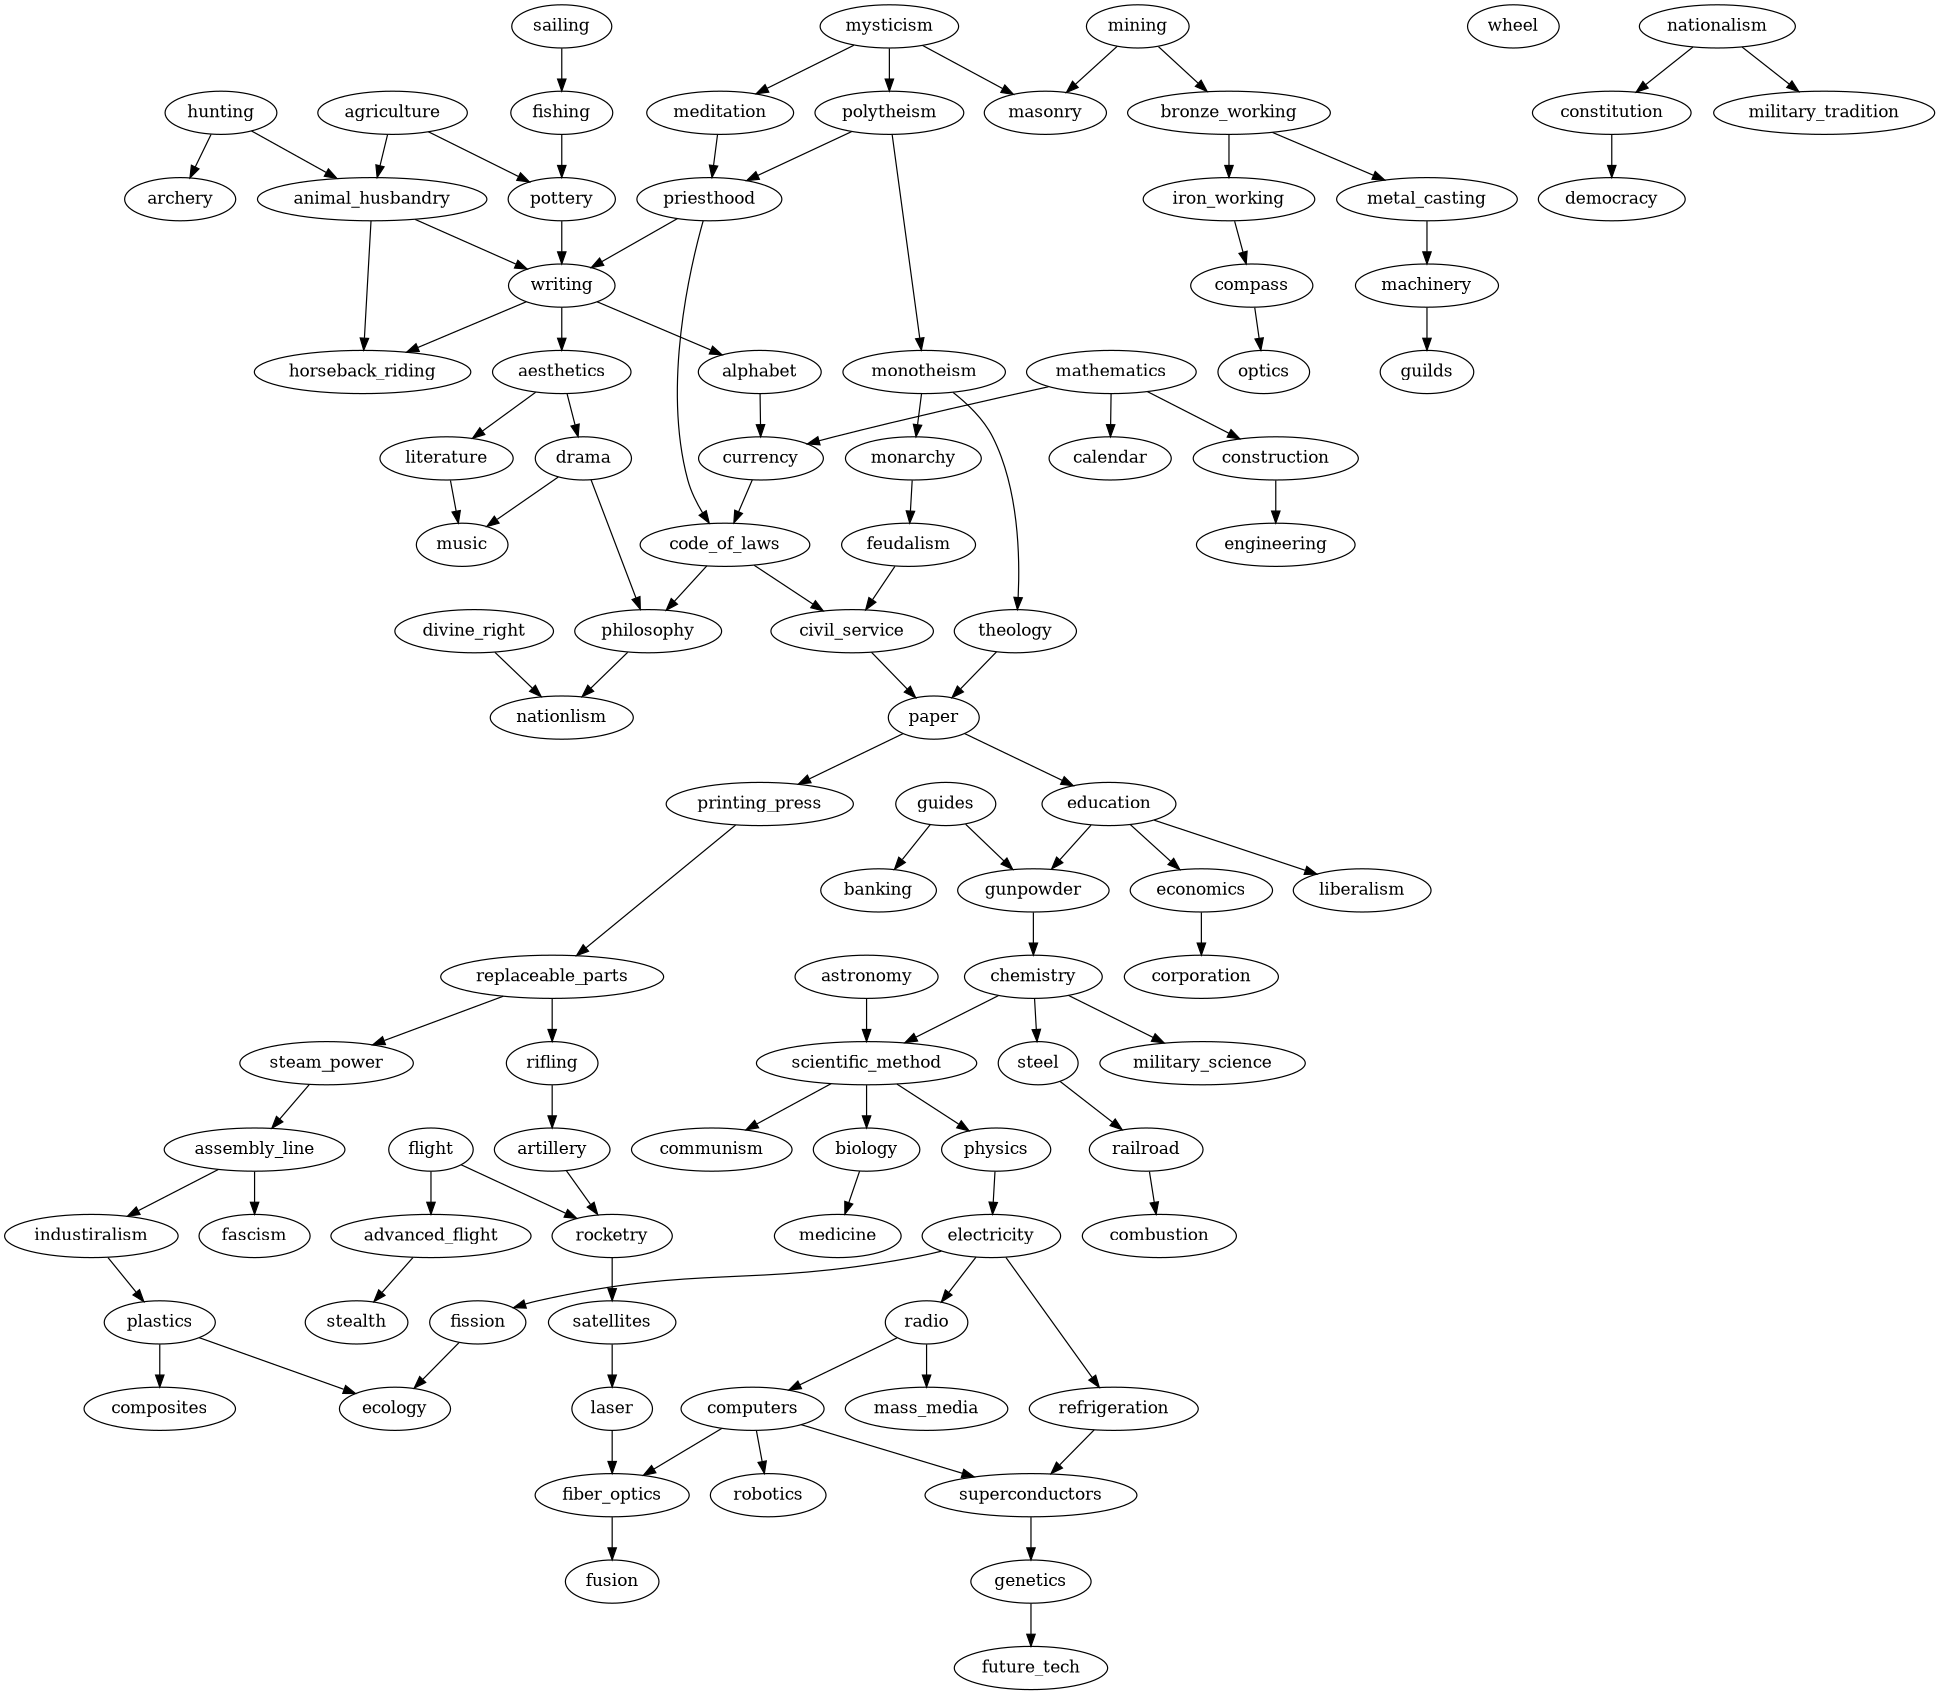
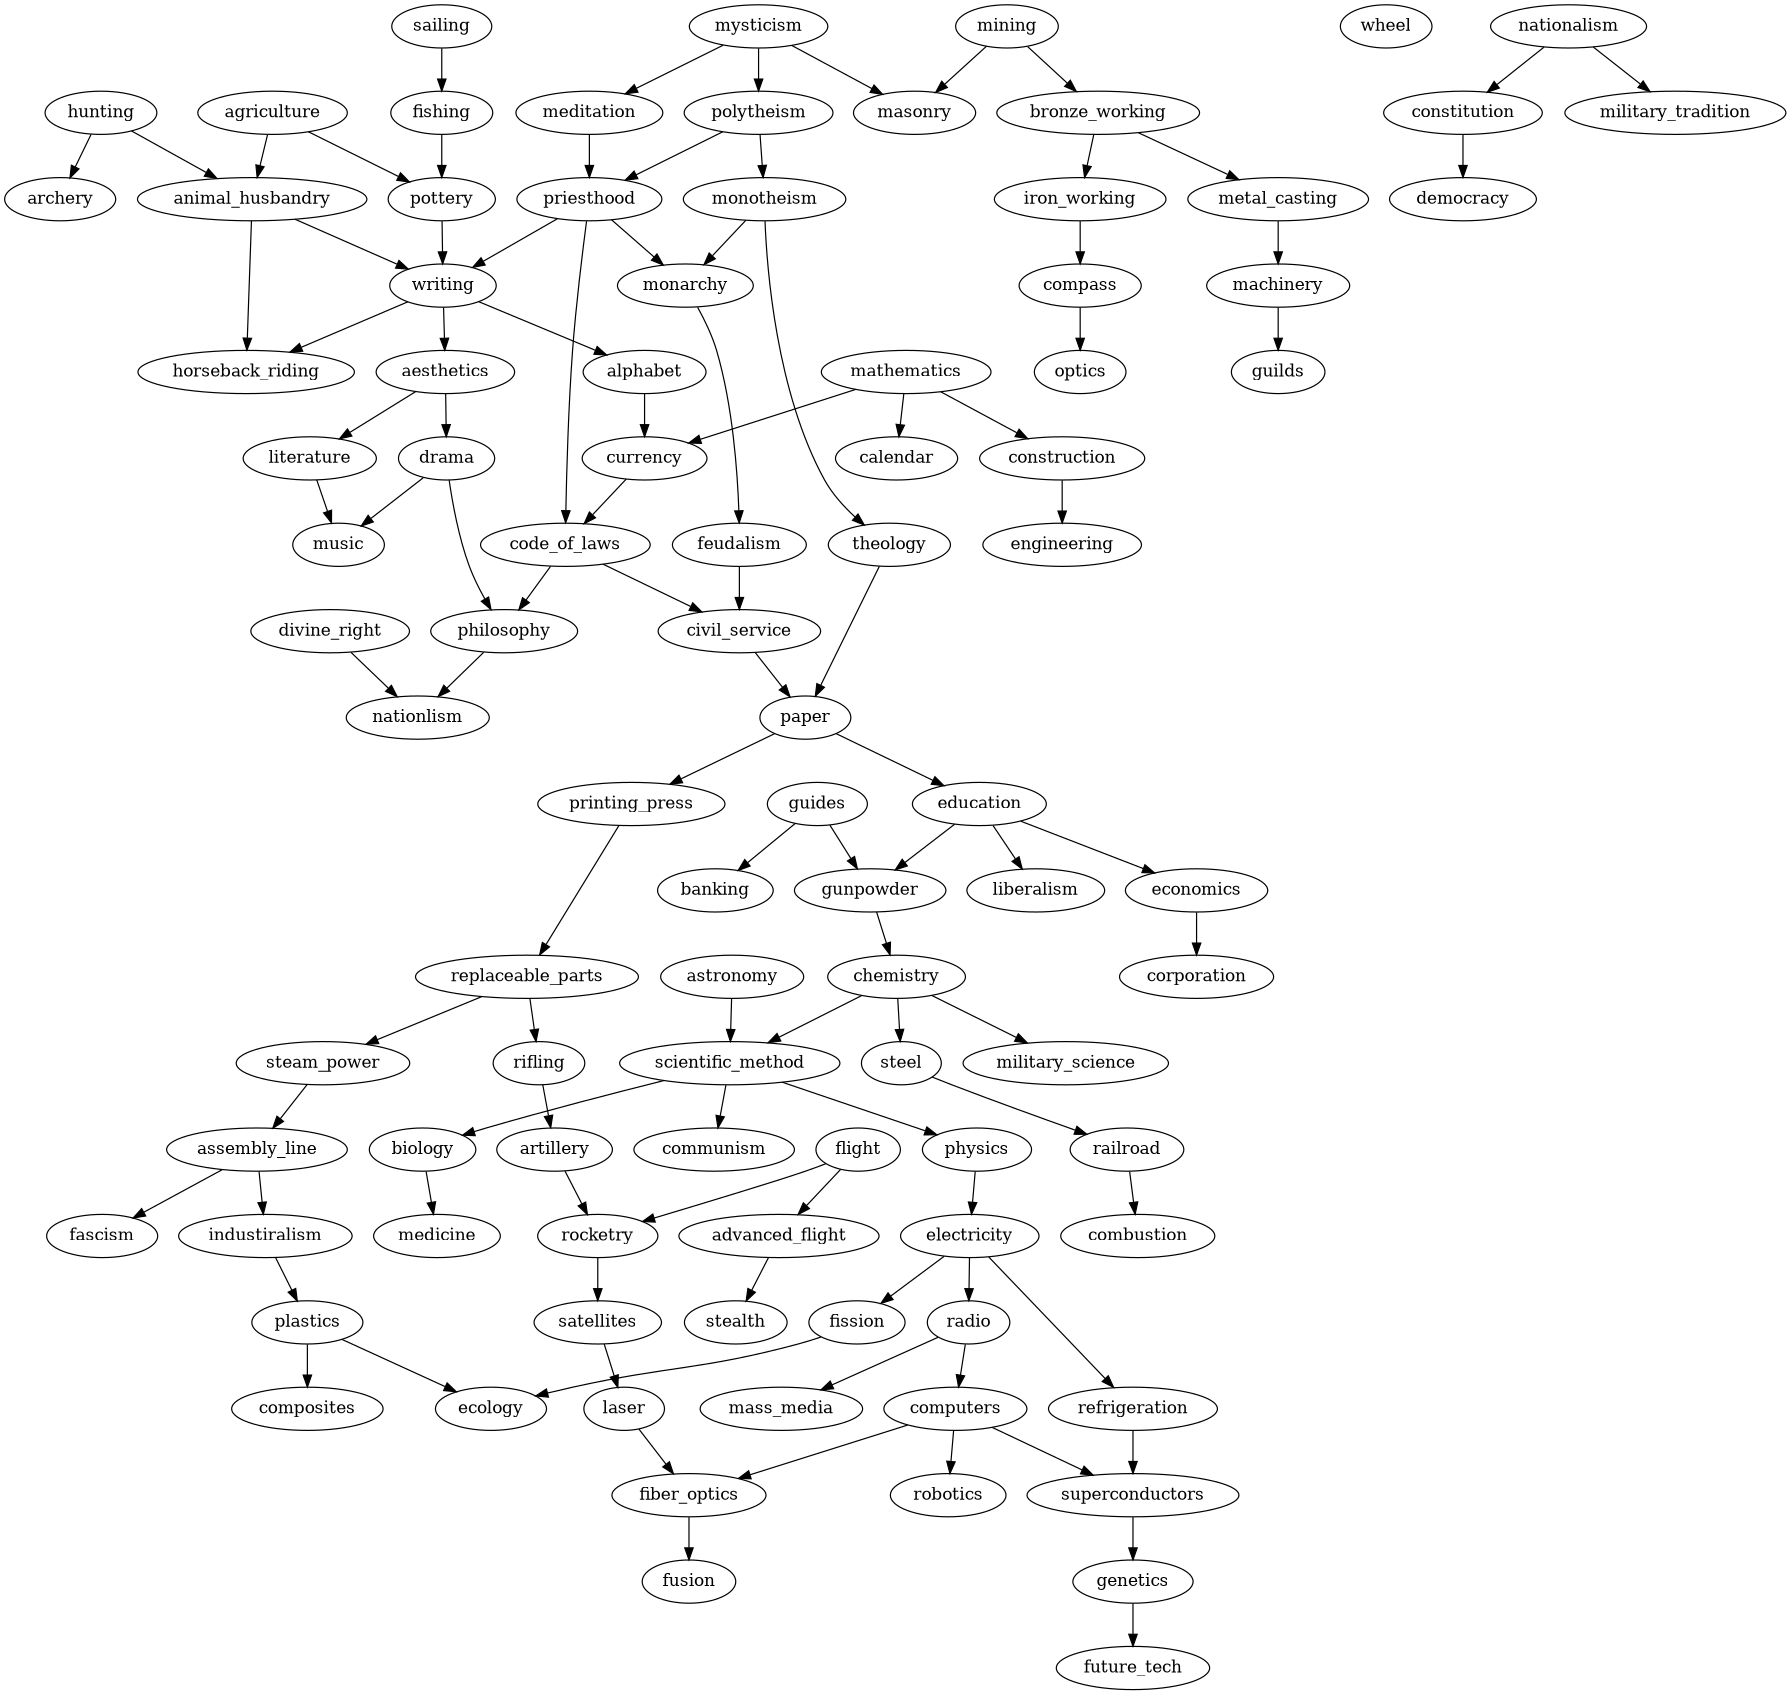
none -> (633, 238)
